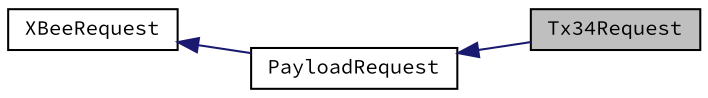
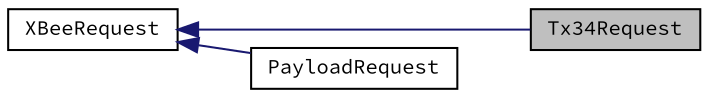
(505, 46) -> (364, 30)
